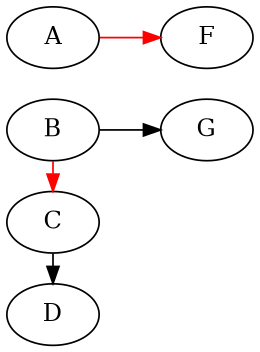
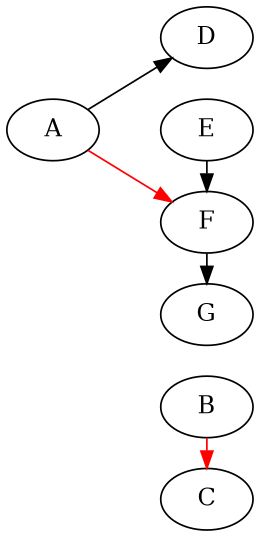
(122, 130) -> (207, 260)
none -> (207, 130)
(53, 260) -> (123, 88)
